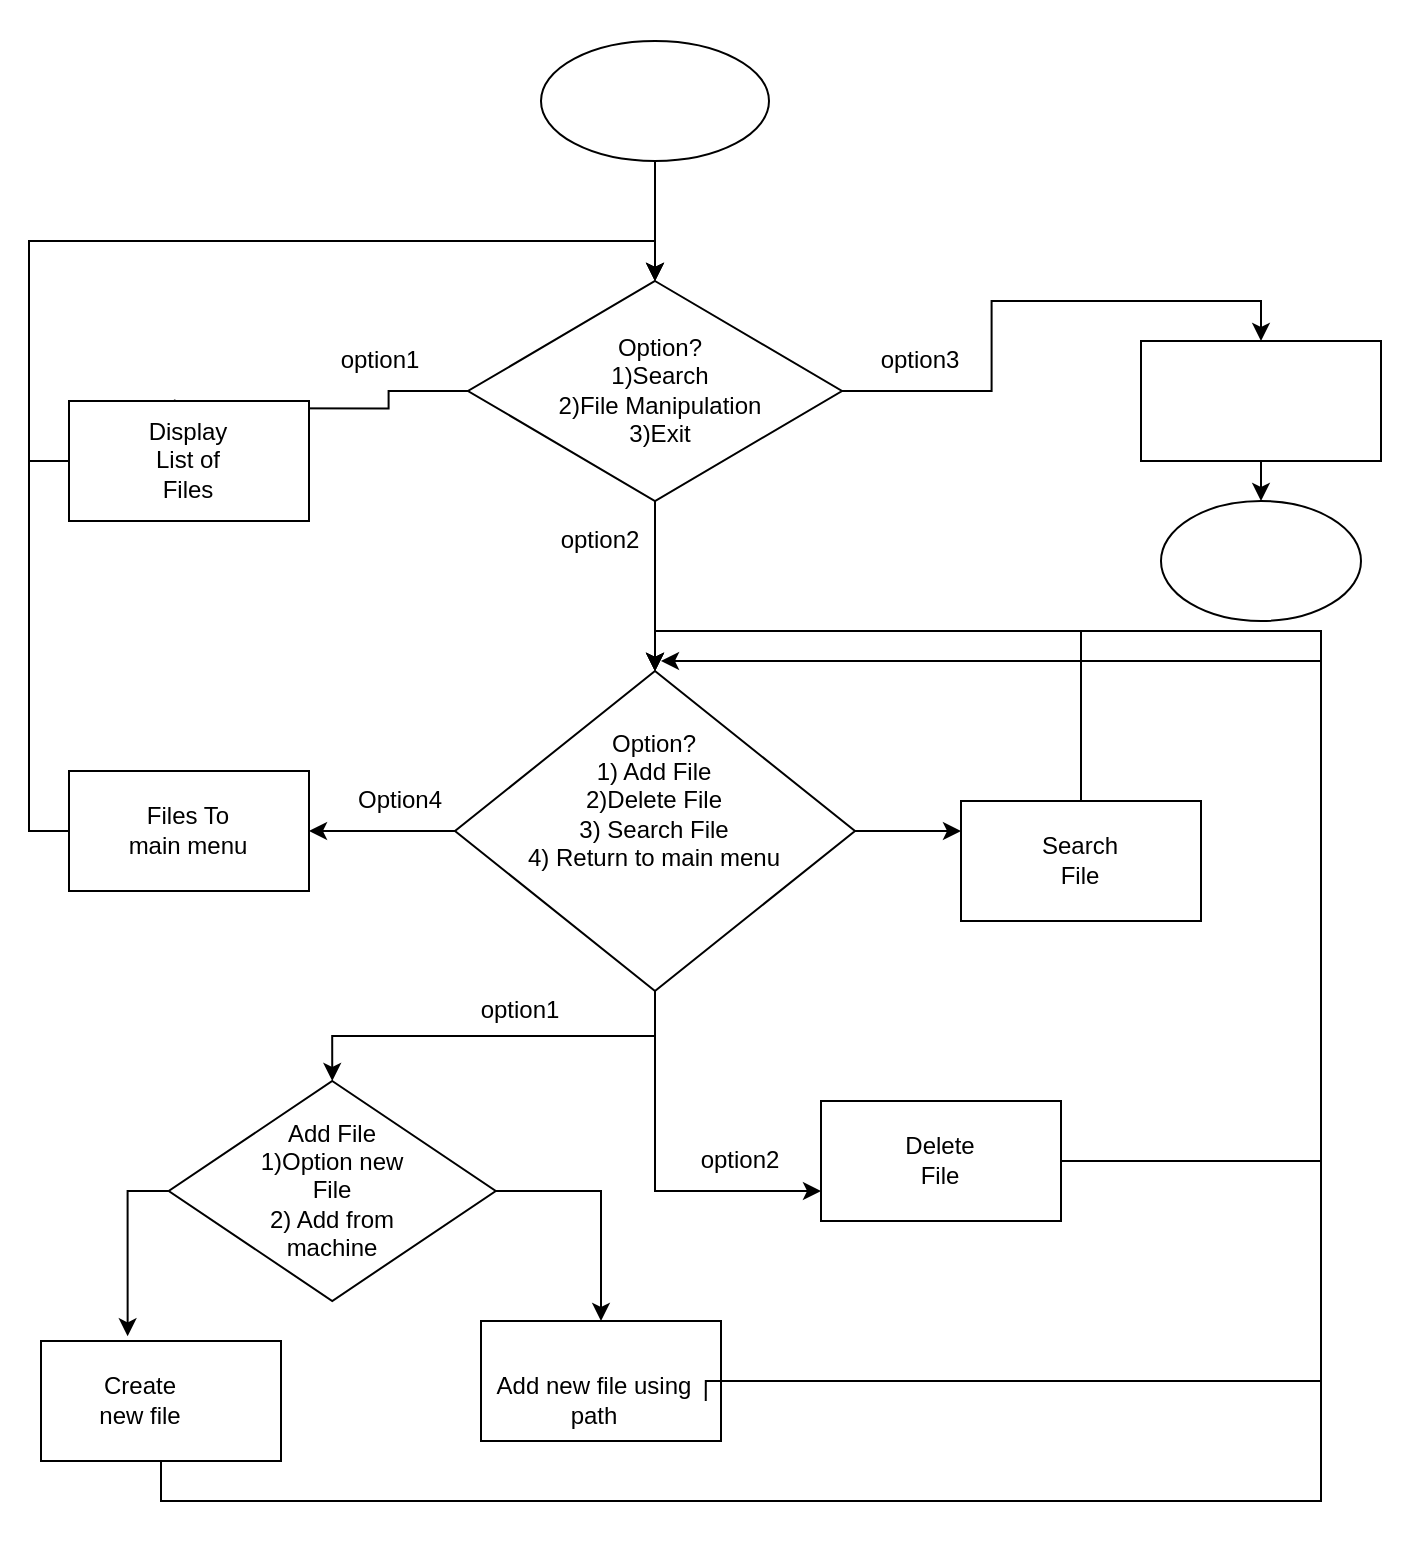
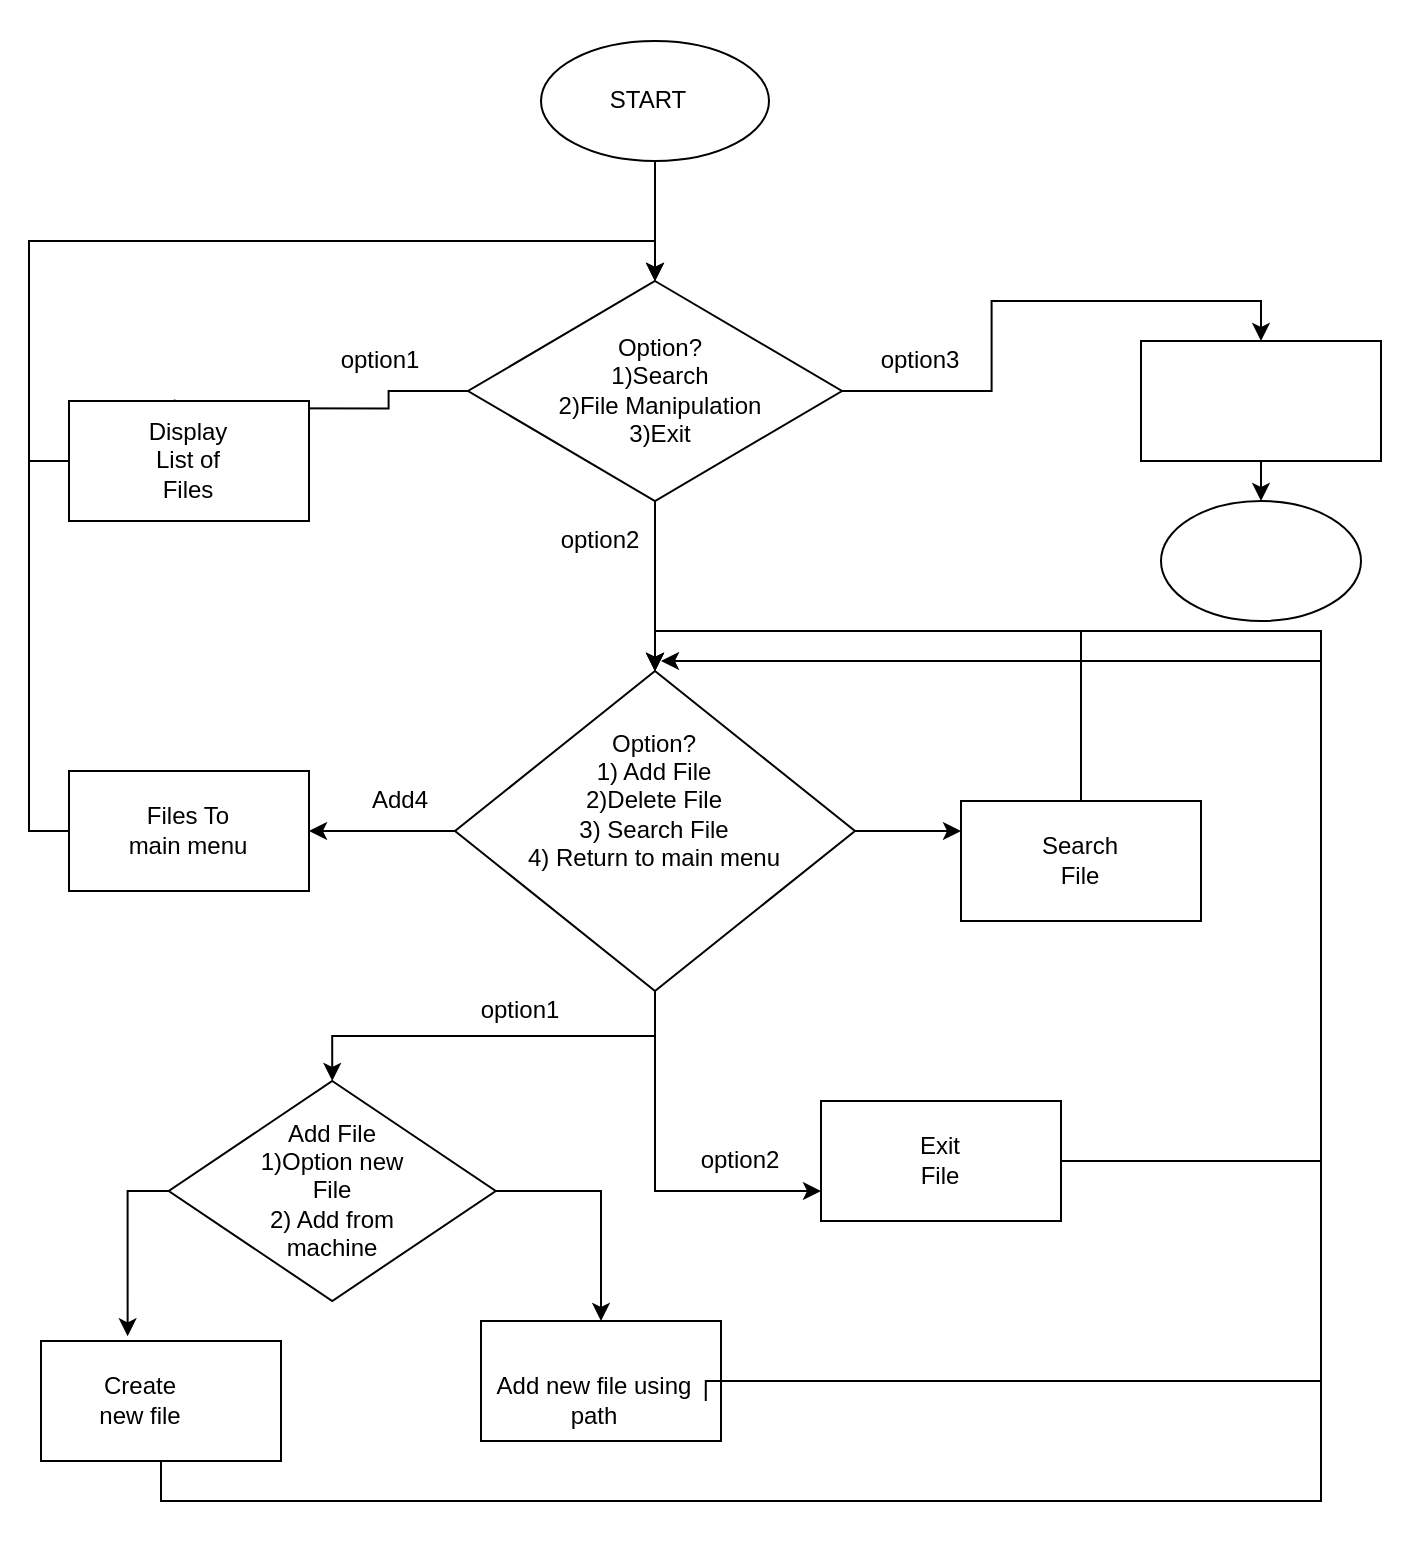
none -> (649, 101)
(401, 801) -> (401, 801)
(941, 1161) -> (941, 1161)
